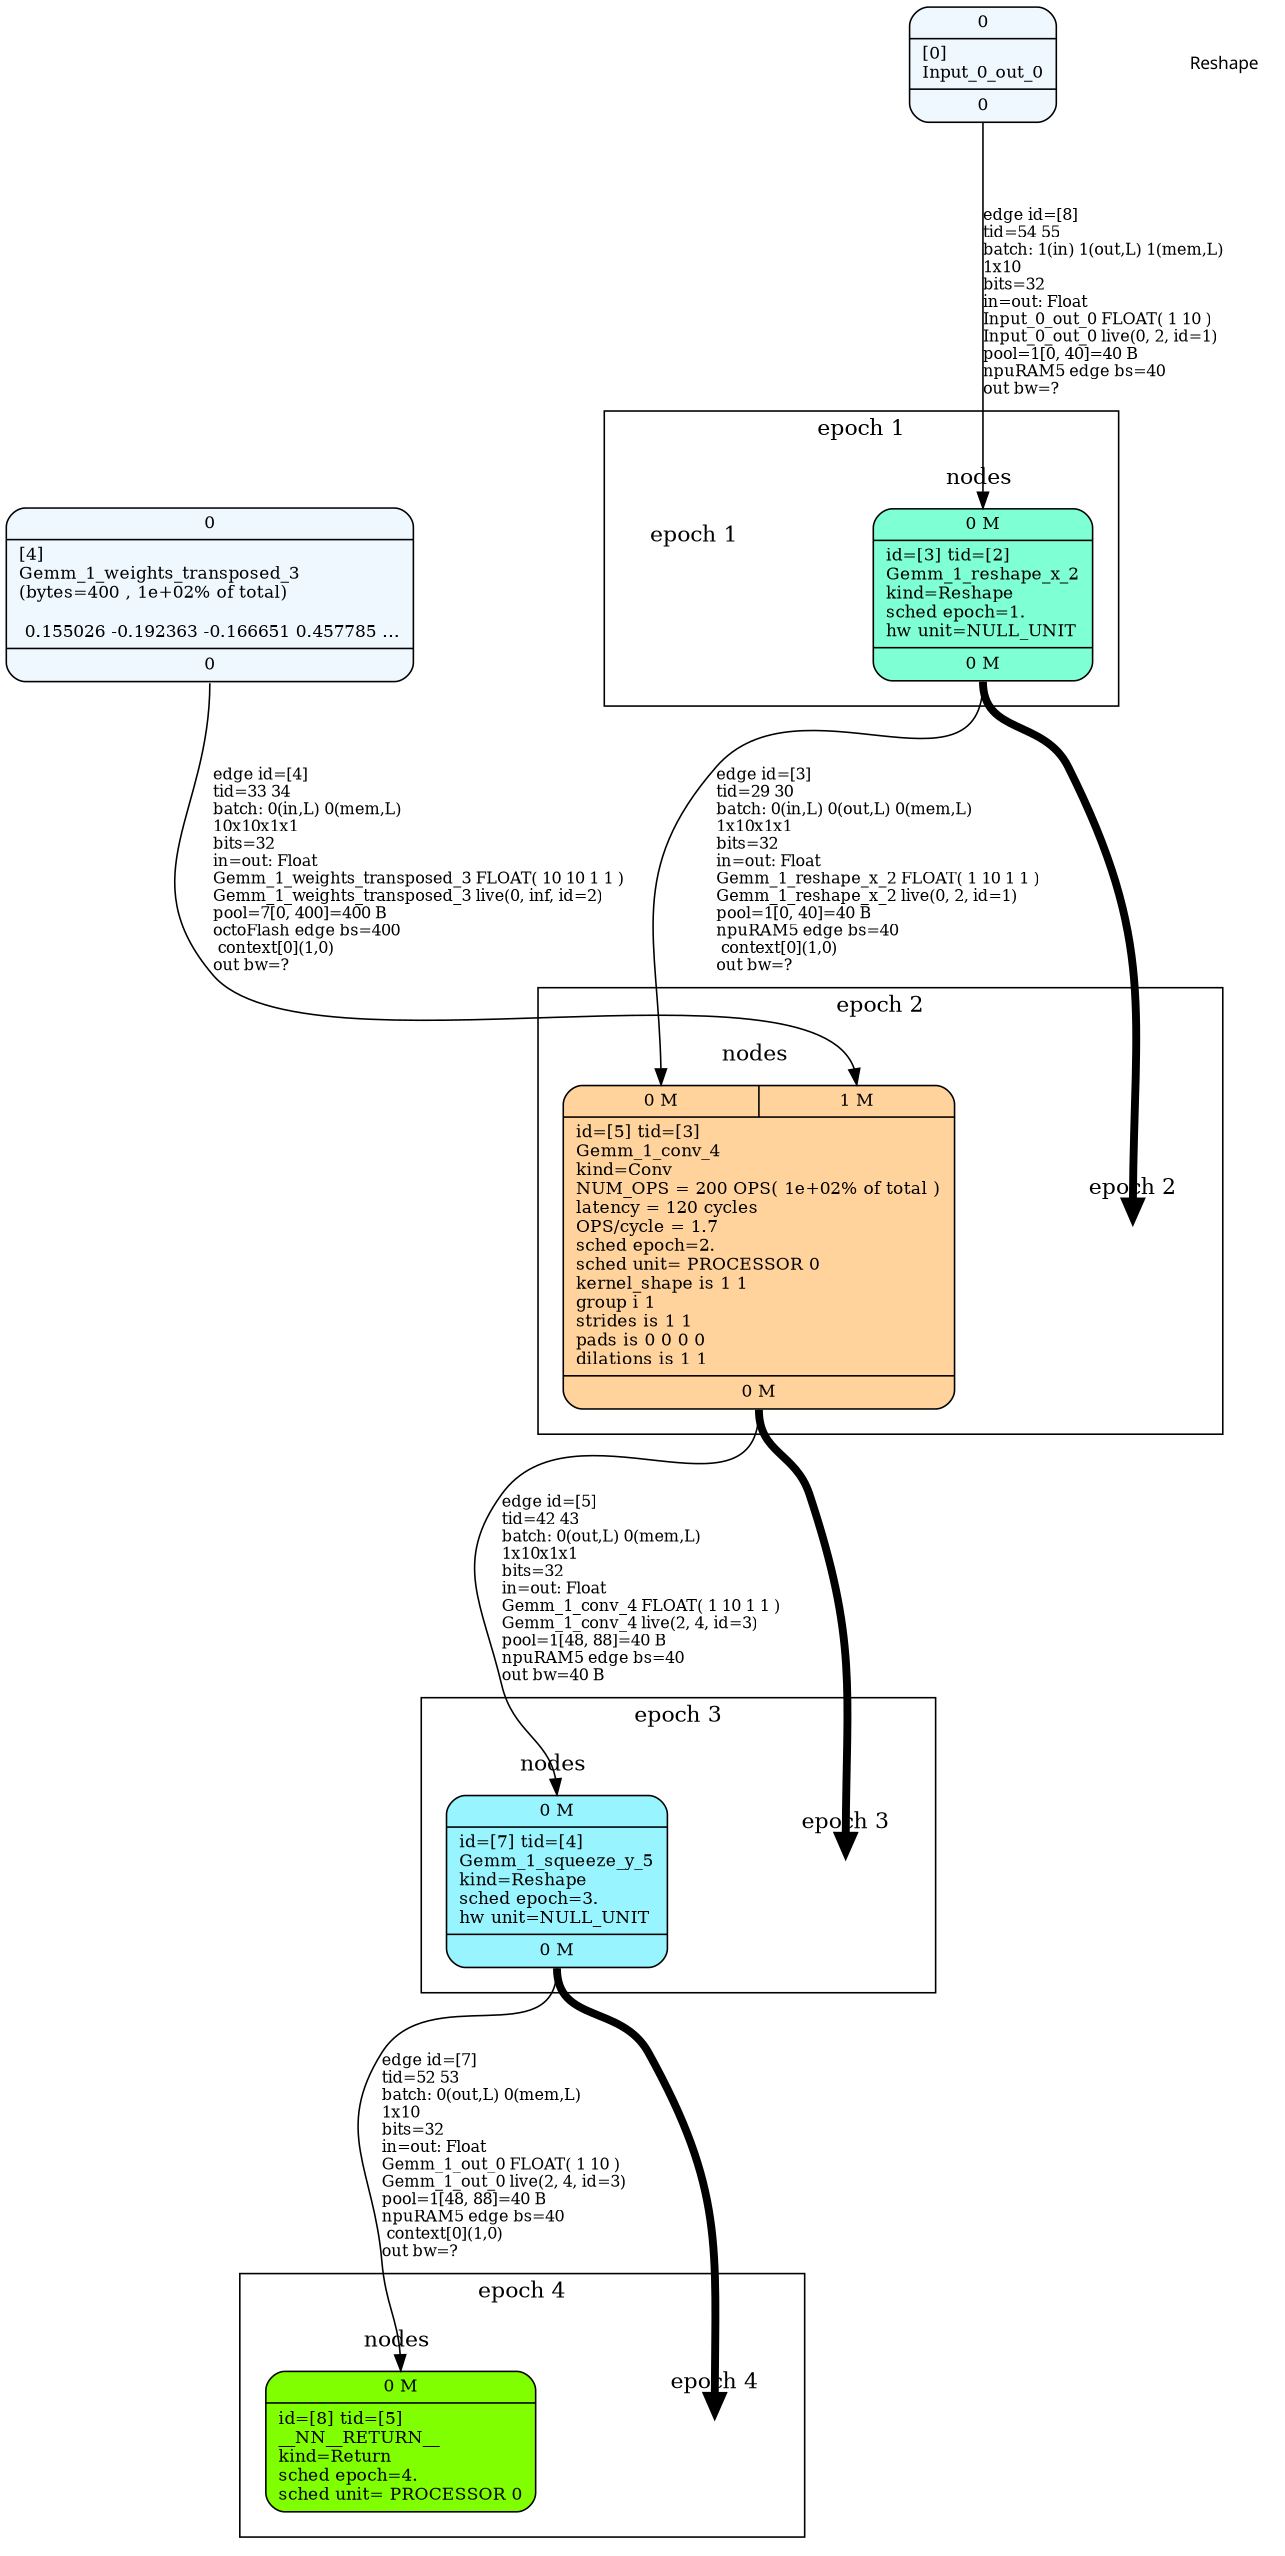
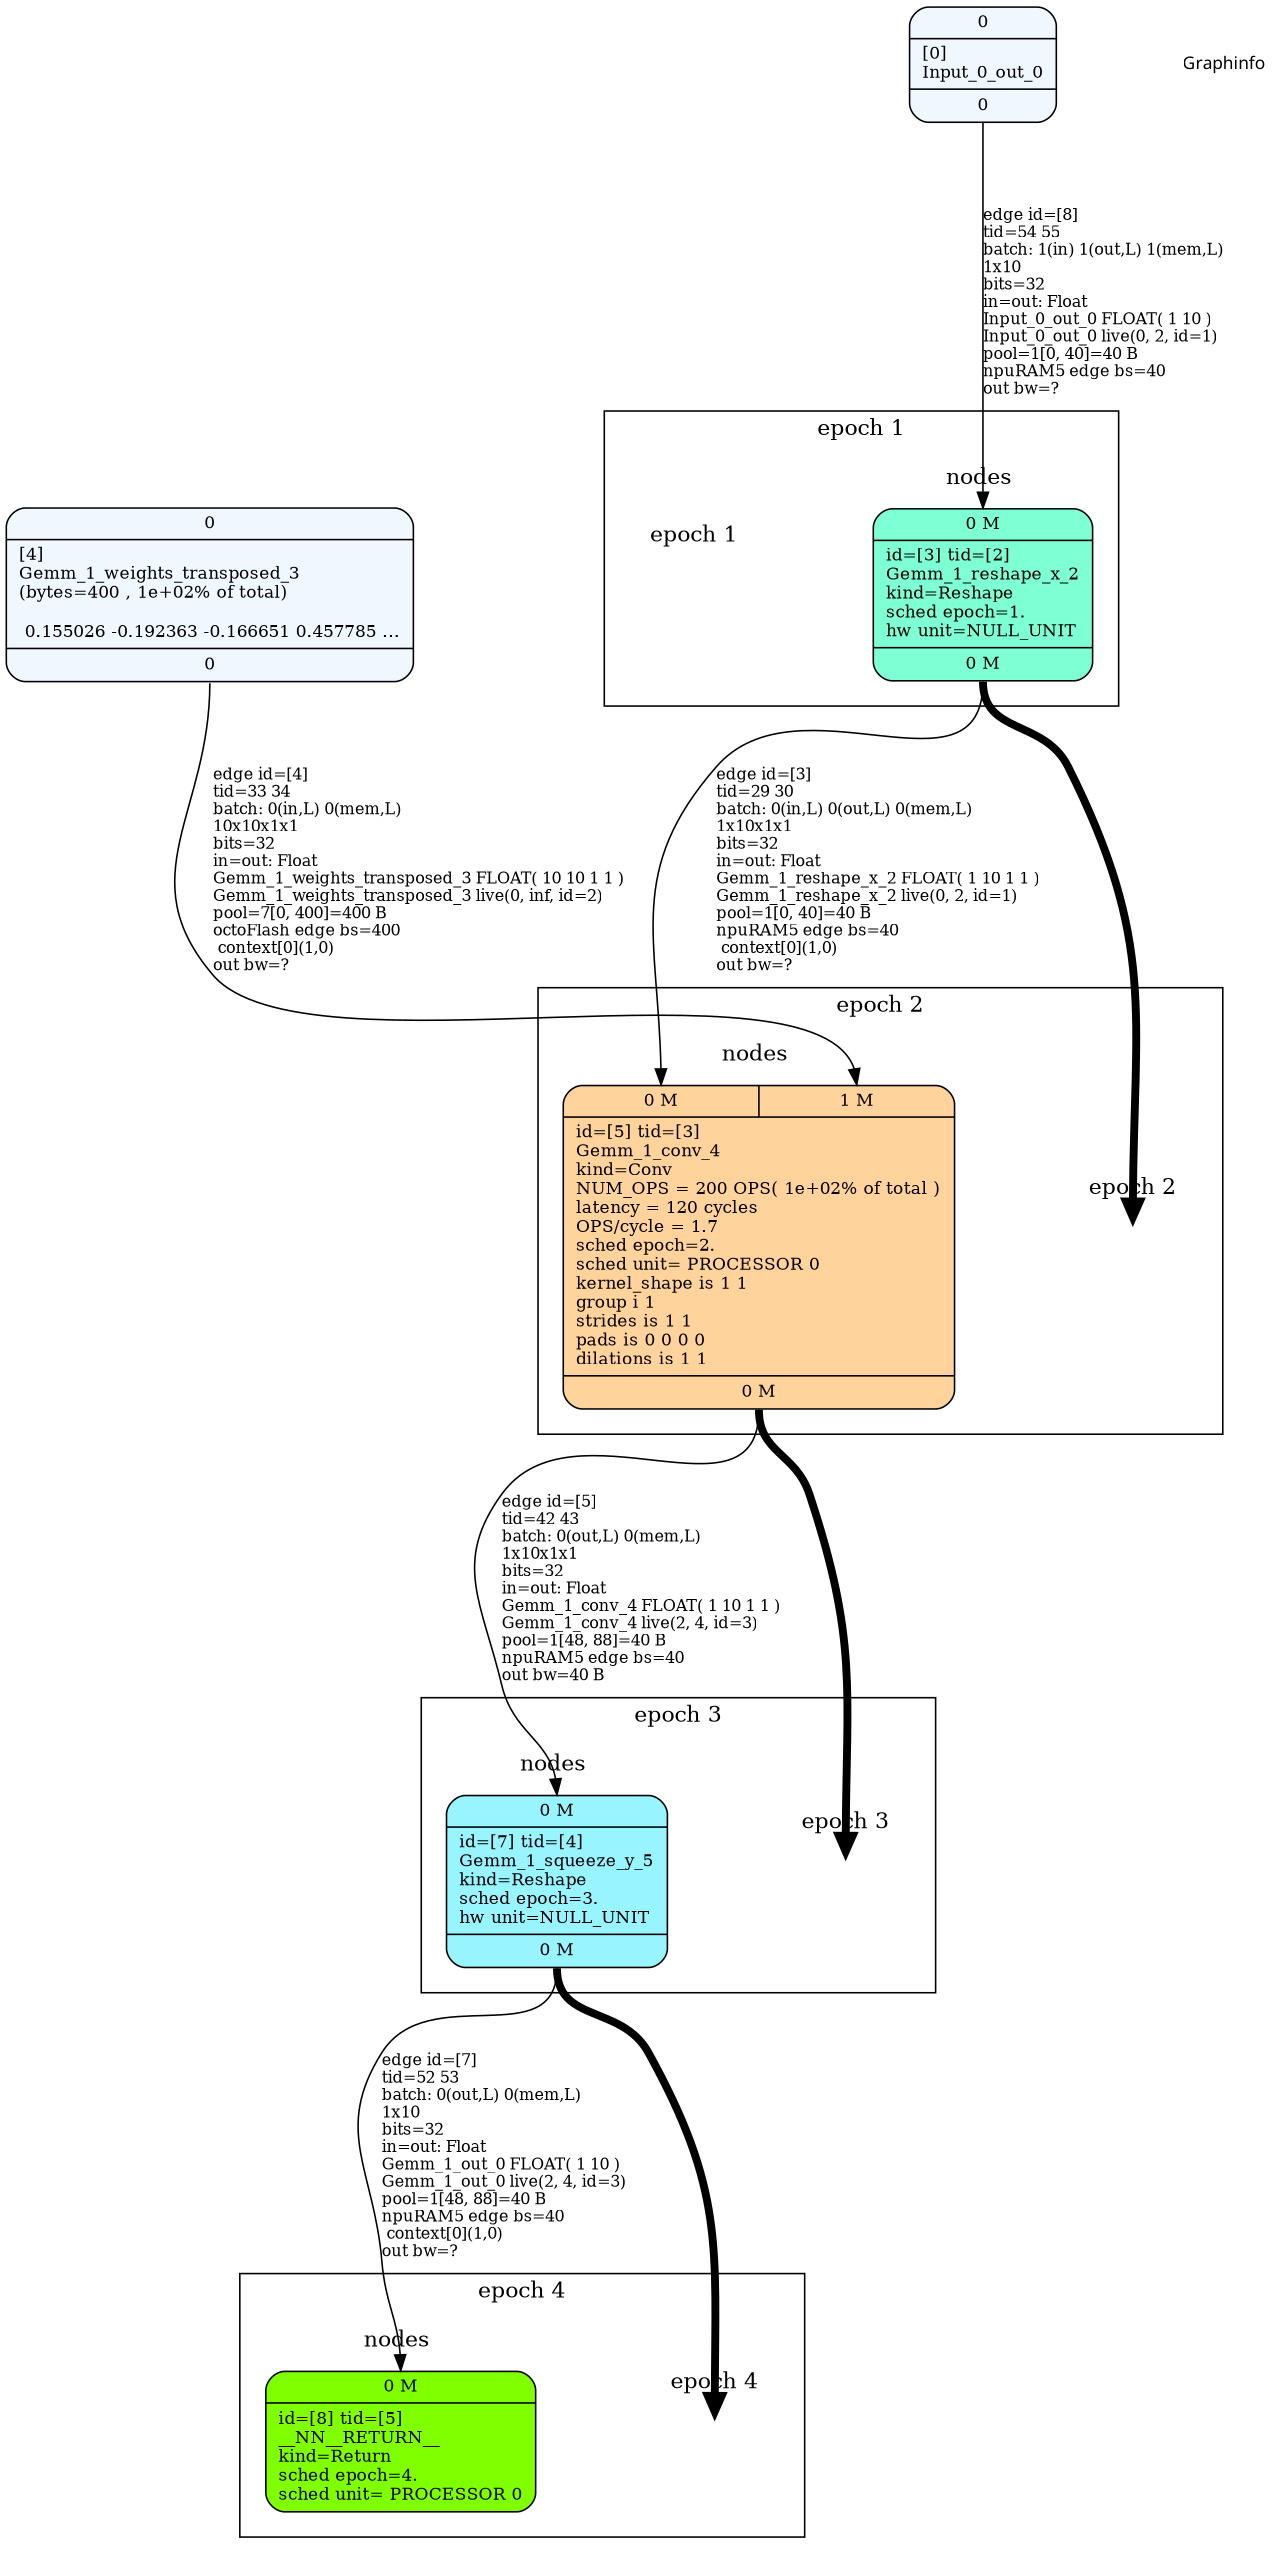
(1224, 65) -> (1224, 65)
